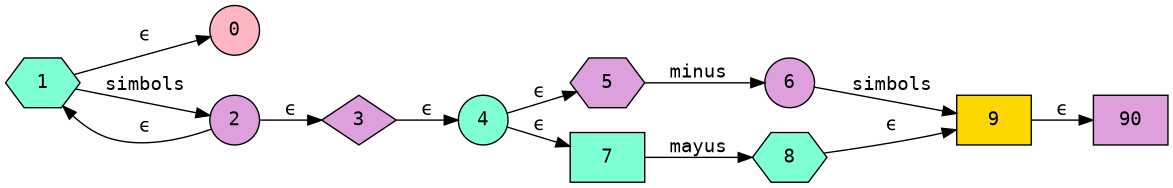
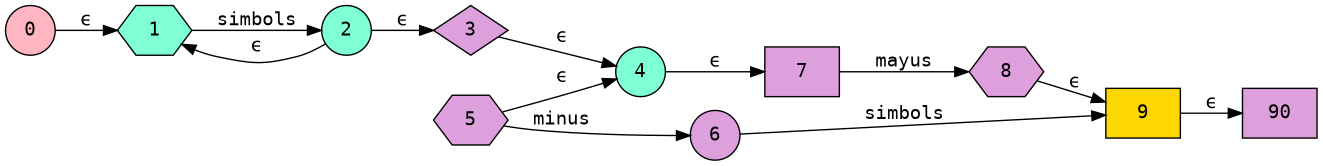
(136, 57) -> (80, 30)
(535, 105) -> (553, 98)
(235, 120) -> (347, 30)
(607, 157) -> (802, 72)
(790, 157) -> (1006, 72)
